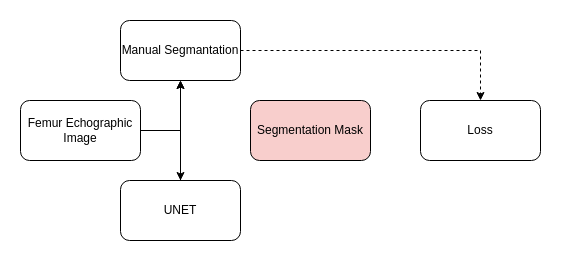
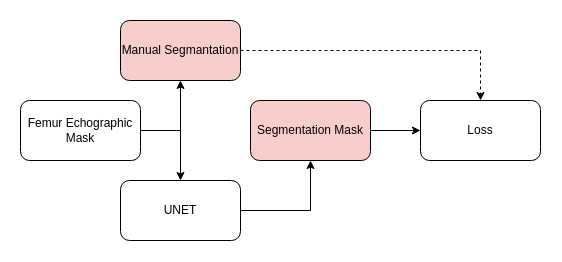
(181, 51) -> (181, 51)
(81, 131) -> (81, 131)
none -> (392, 131)
(181, 179) -> (297, 211)
